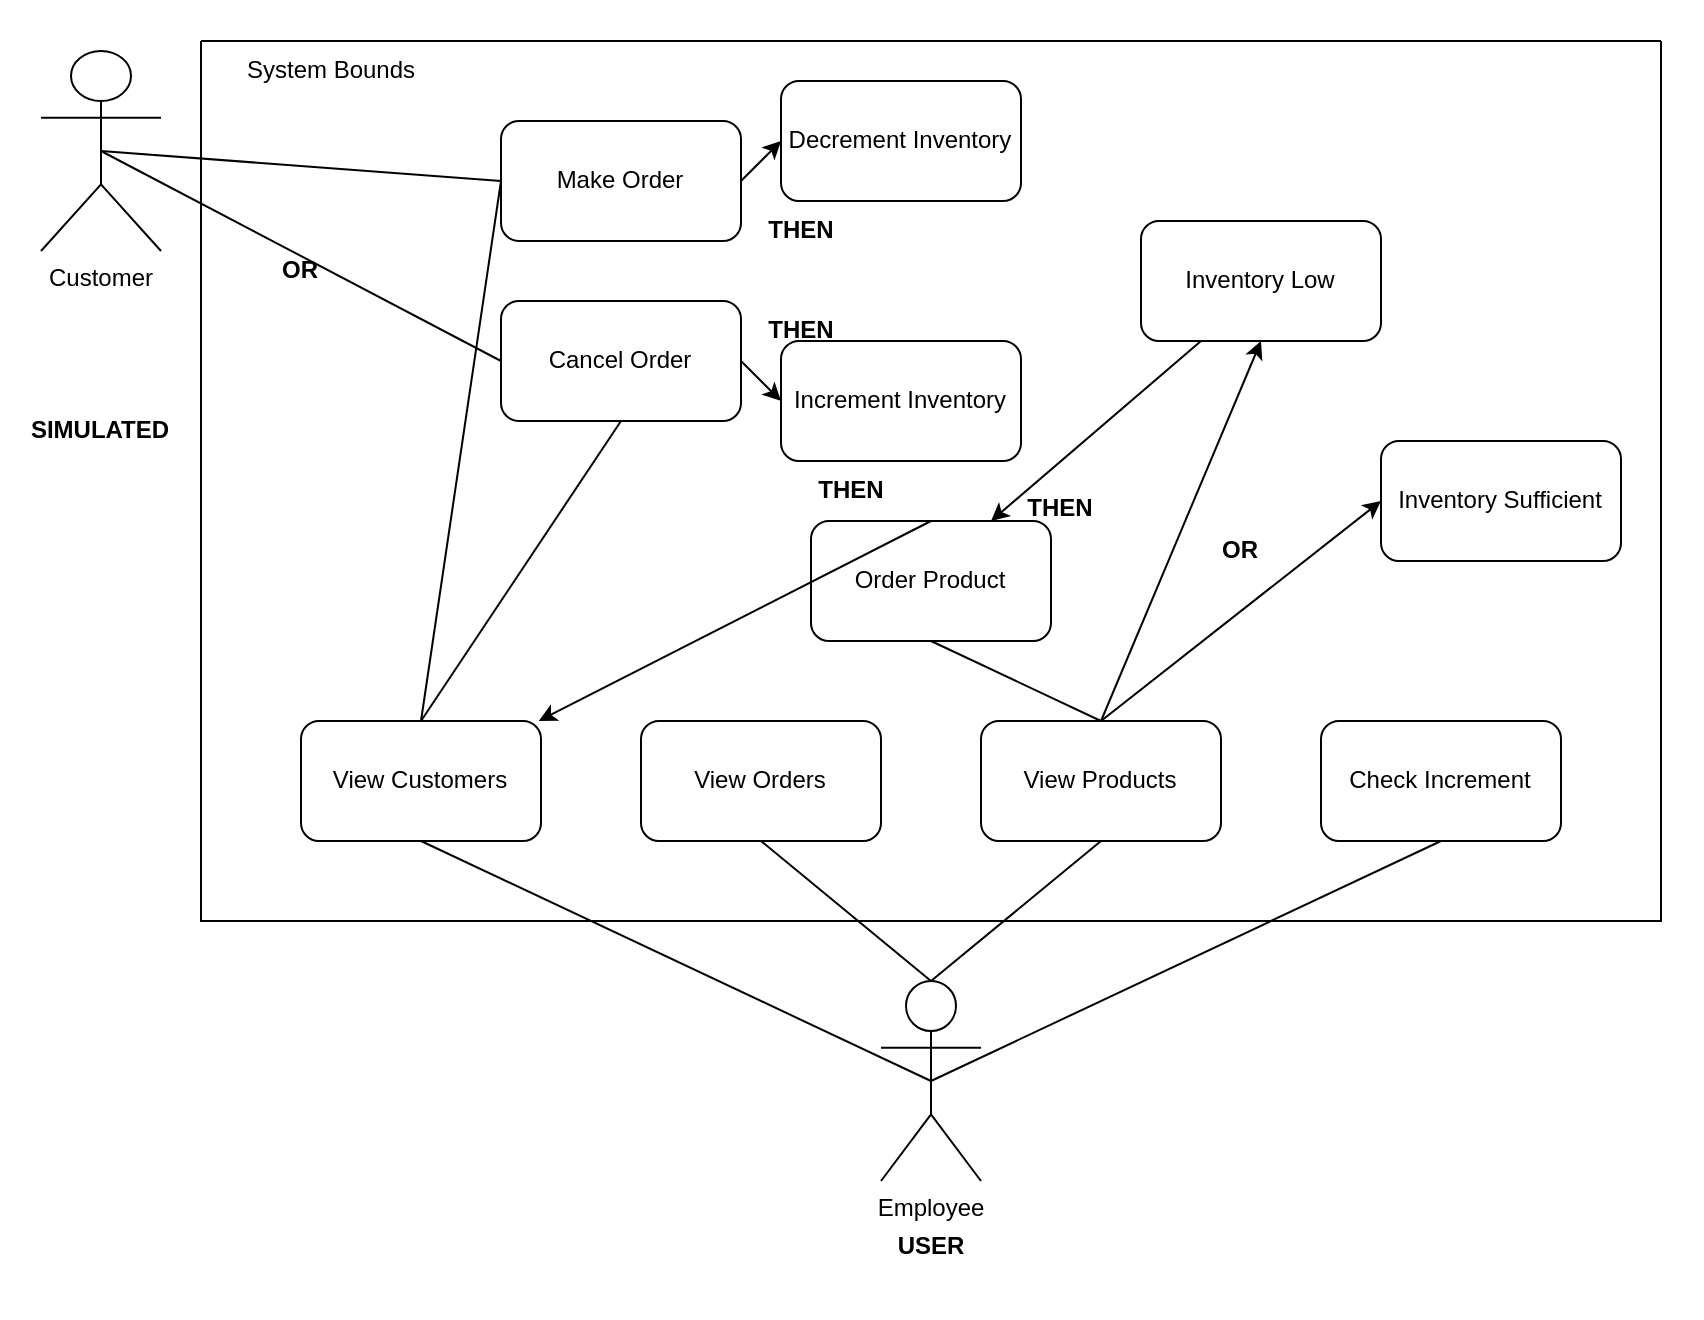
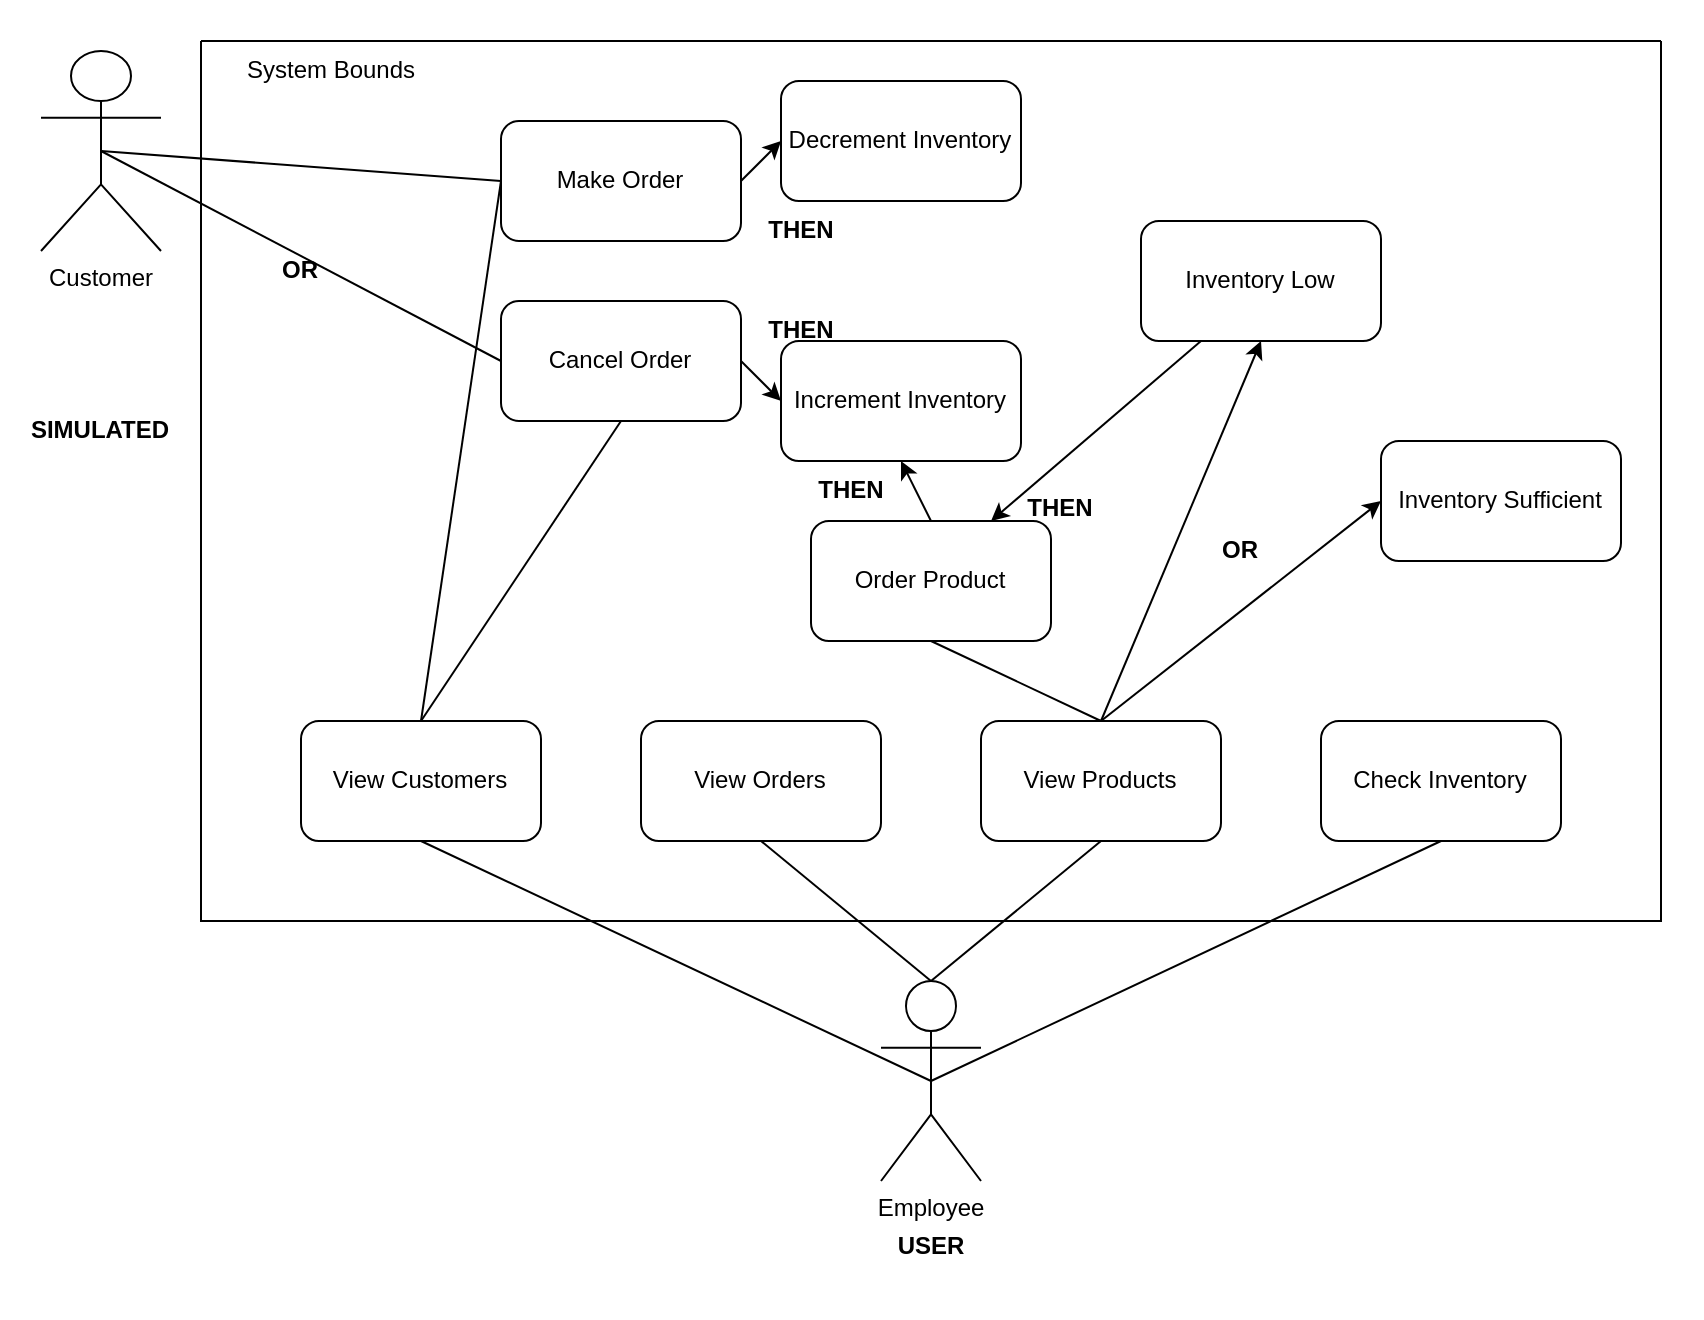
(741, 618) -> (919, 497)
(1441, 781) -> (1441, 781)
